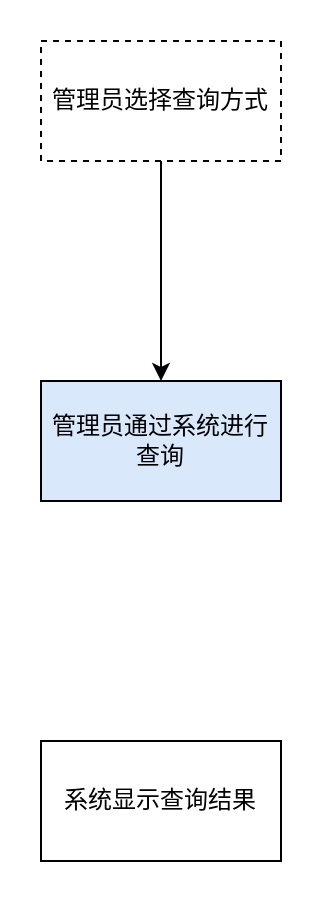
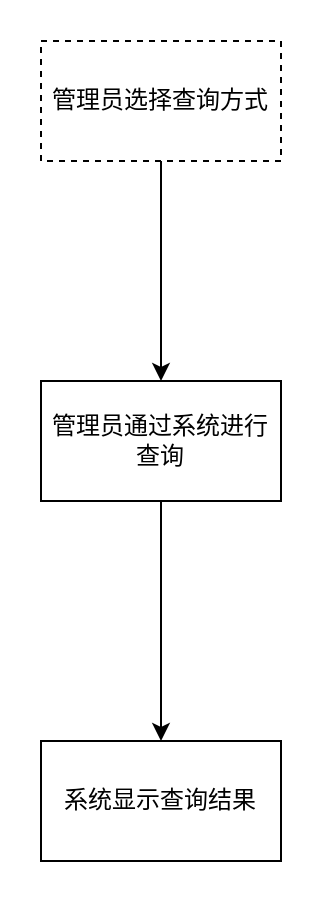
(161, 441) -> (161, 441)
none -> (161, 614)
